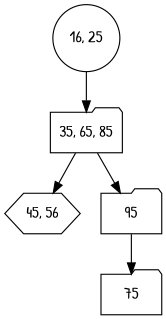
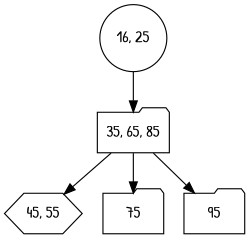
(42, 214) -> (43, 214)
(131, 248) -> (133, 167)
